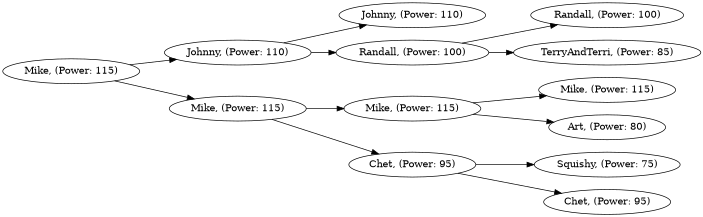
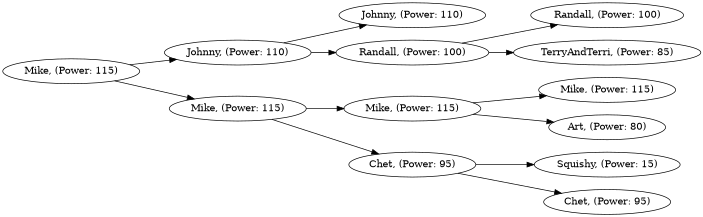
(607, 165) -> (607, 165)
